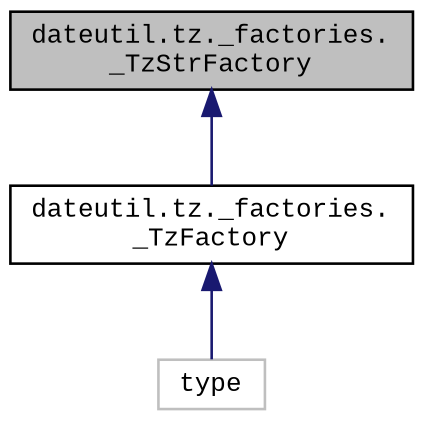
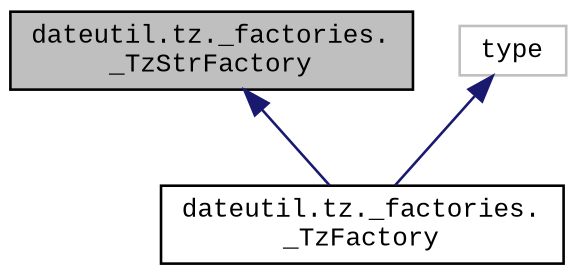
(212, 325) -> (435, 141)
